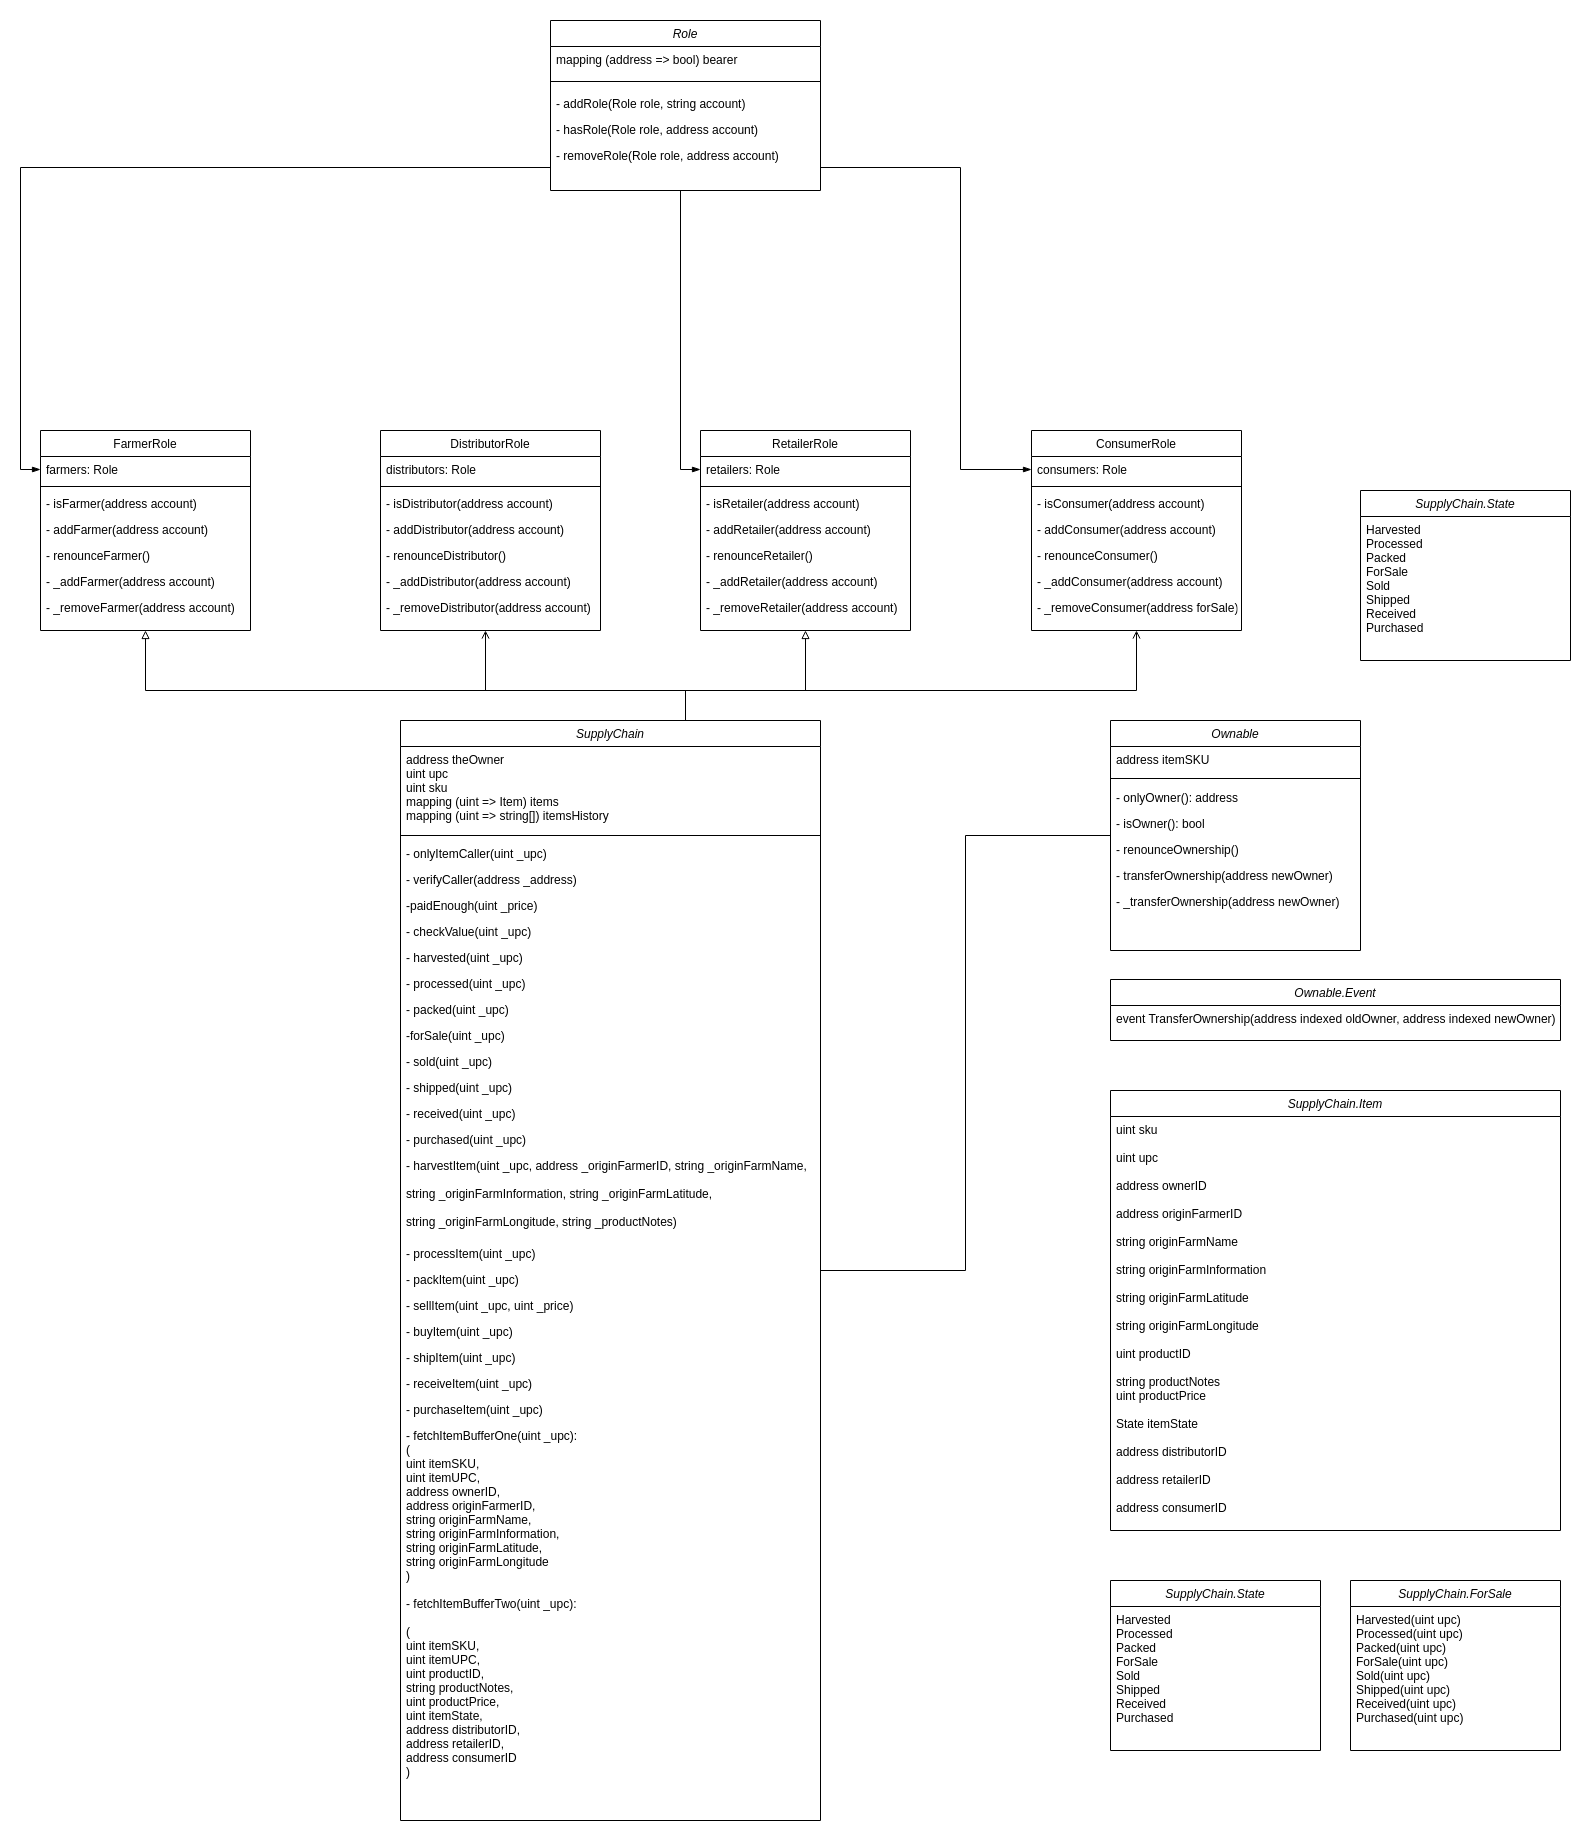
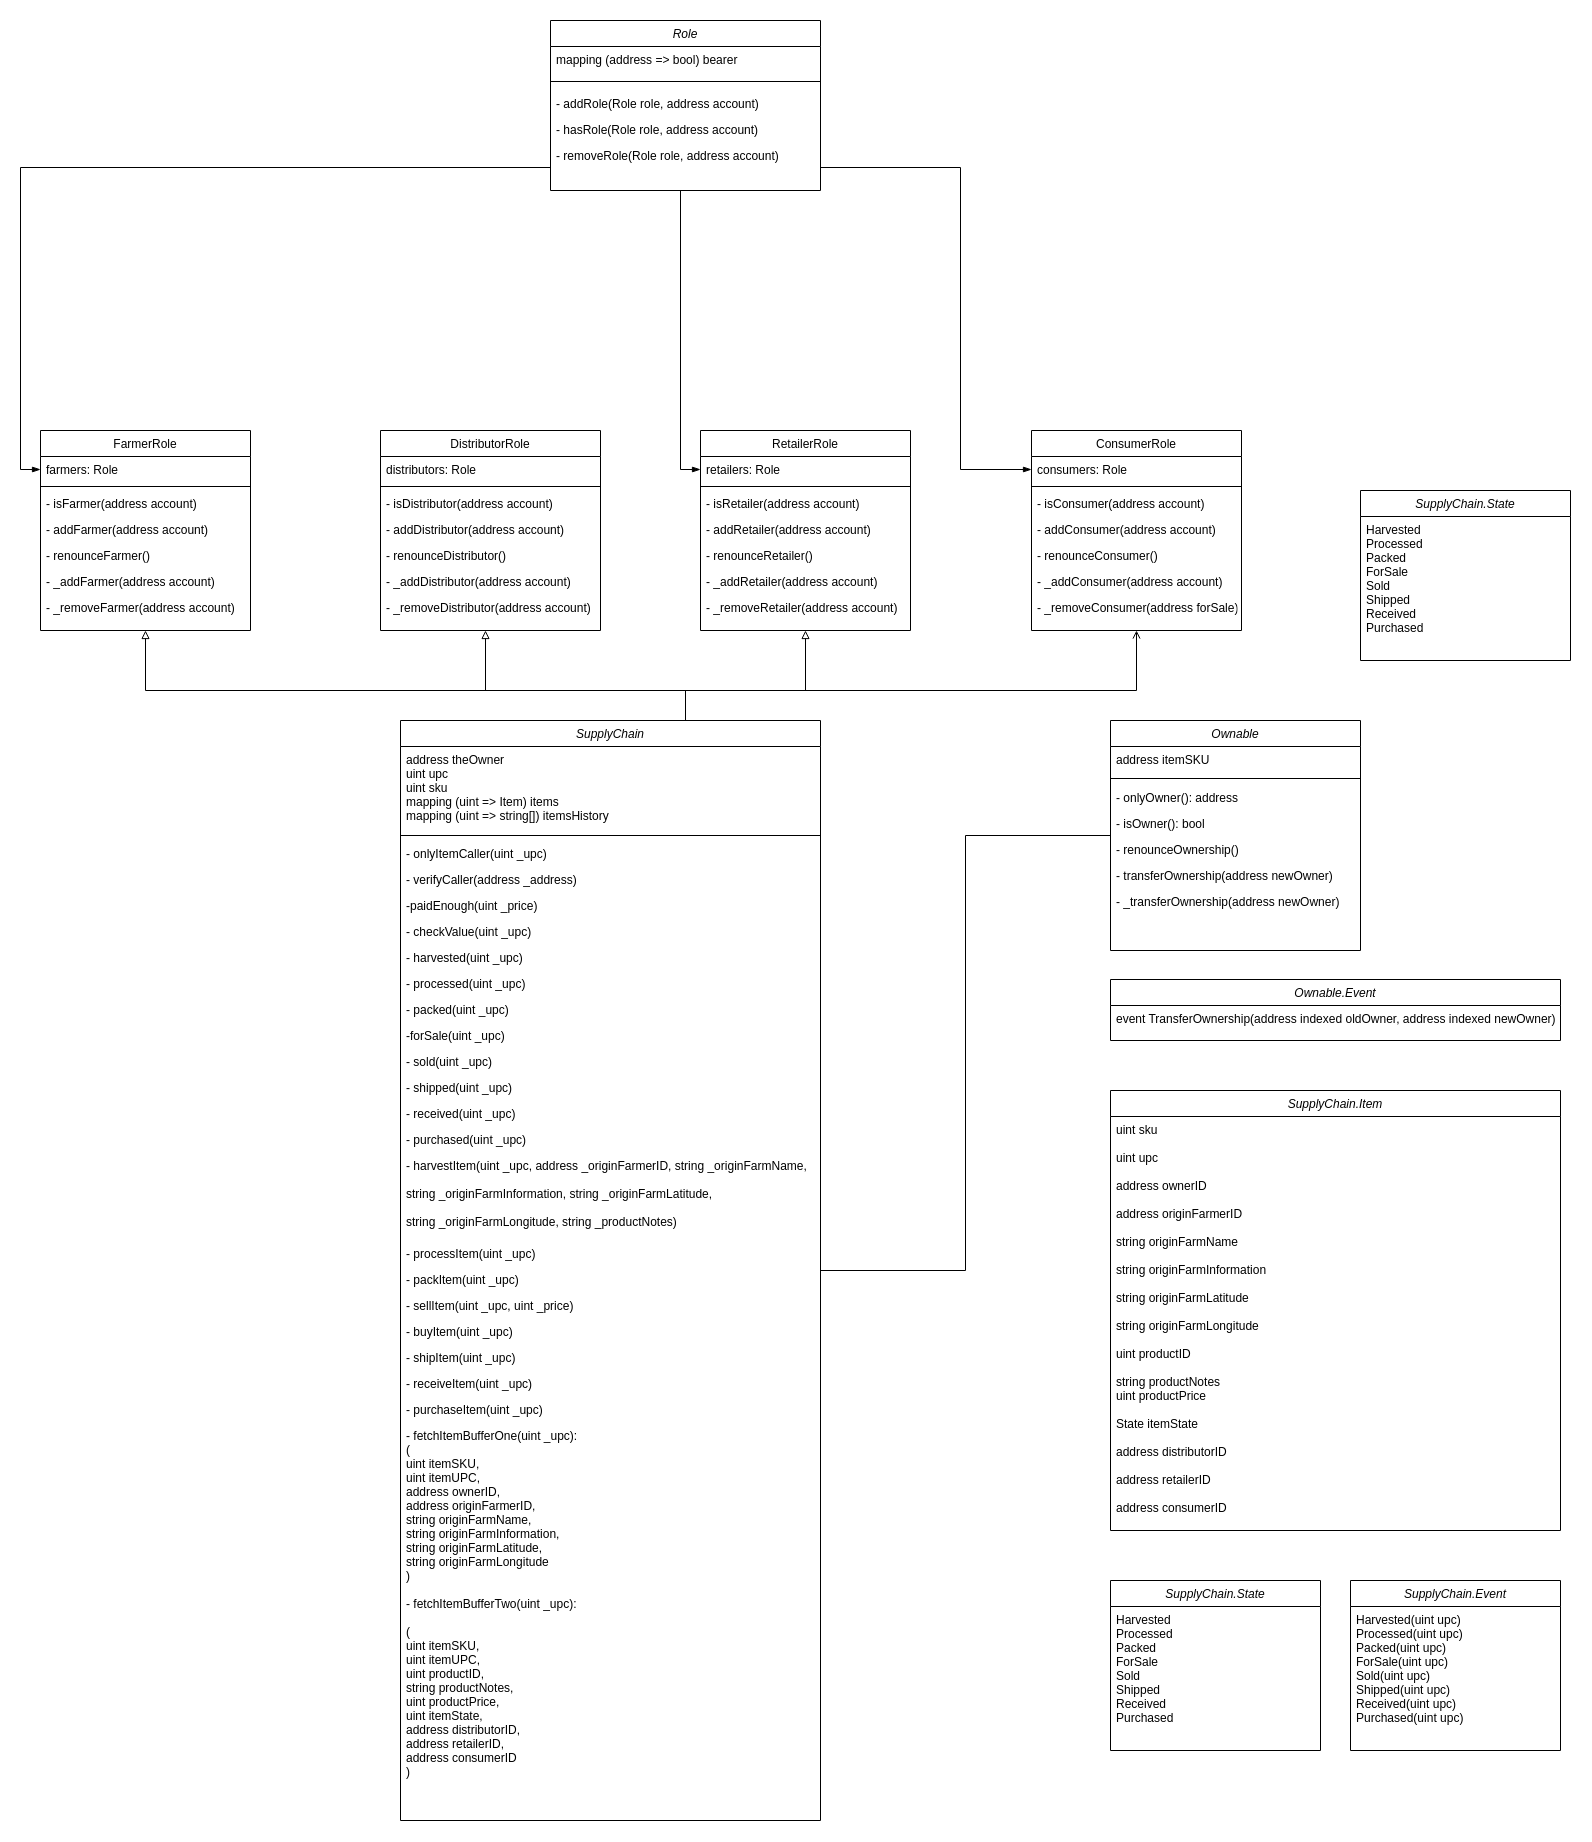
(663, 104) -> (668, 104)
(486, 637) -> (486, 640)
(1455, 1594) -> (1455, 1594)
